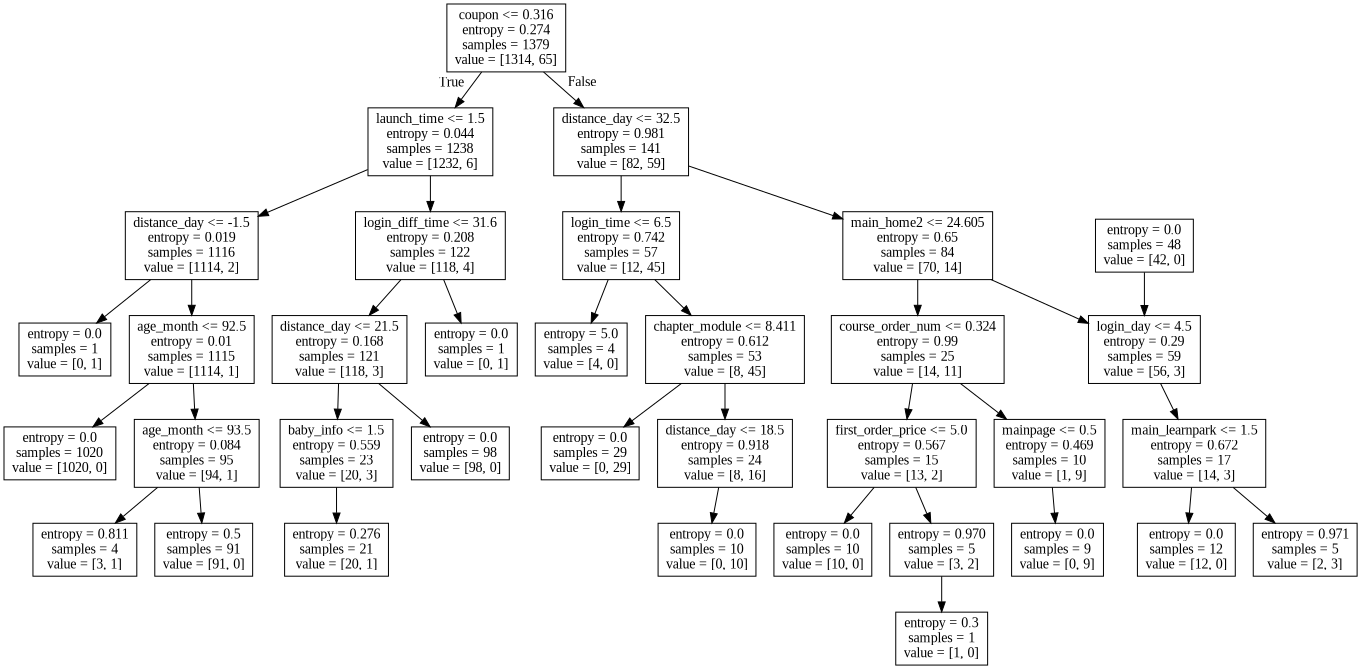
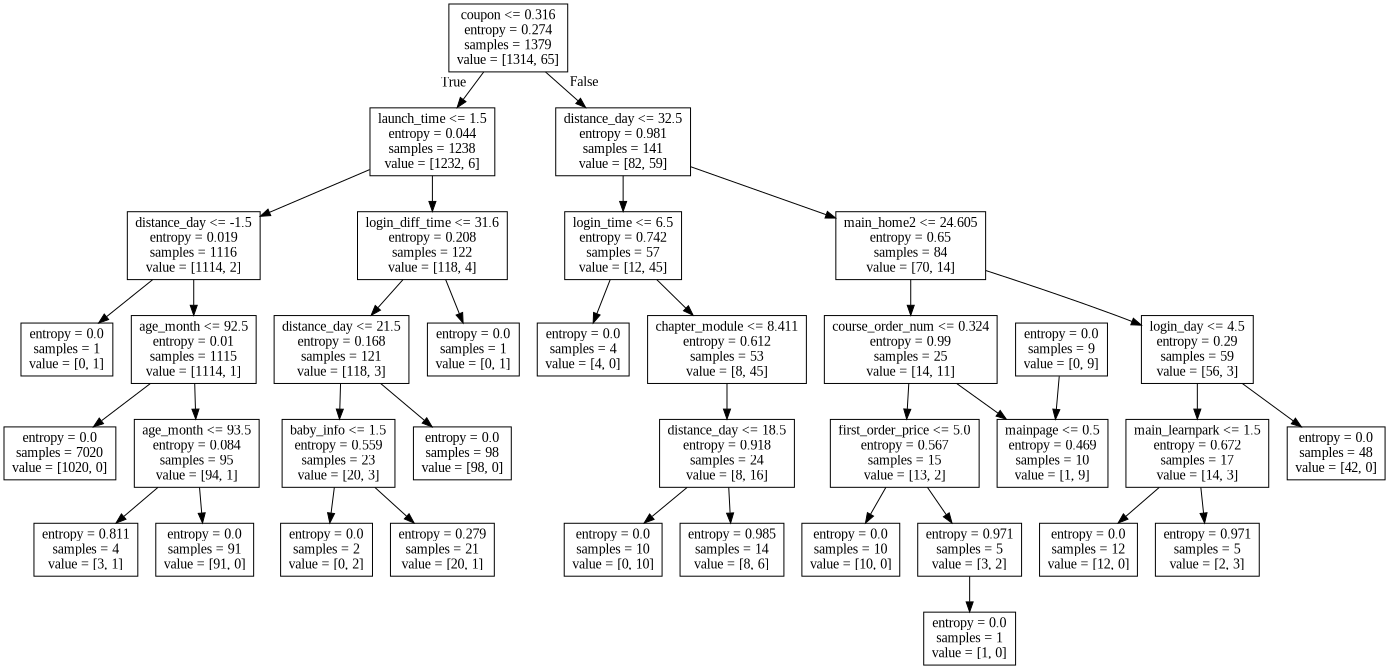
(1144, 289) -> (1268, 402)
(581, 350) -> (583, 350)
(60, 453) -> (60, 453)
(590, 453) -> none
(1053, 500) -> (1058, 393)
(204, 550) -> (205, 550)
none -> (327, 550)
(337, 550) -> (442, 550)
none -> (732, 550)
(942, 550) -> (970, 550)
(942, 639) -> (970, 639)
